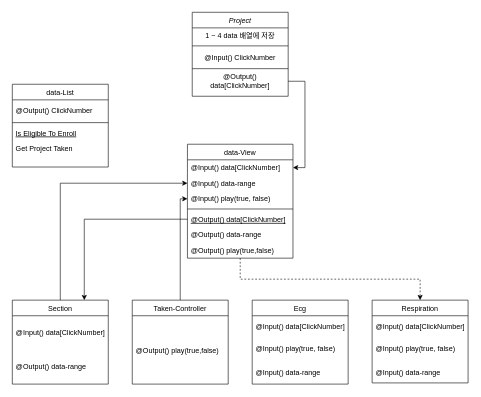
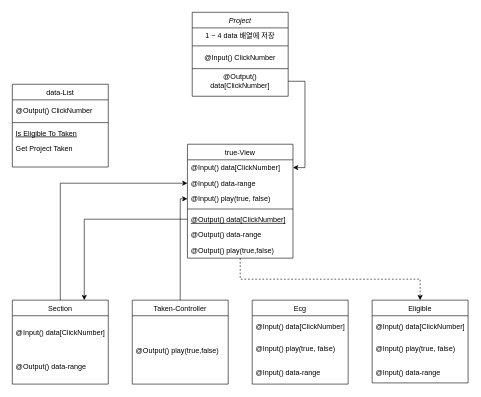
(50, 133) -> (49, 133)
(240, 152) -> (240, 152)
(420, 308) -> (420, 308)
